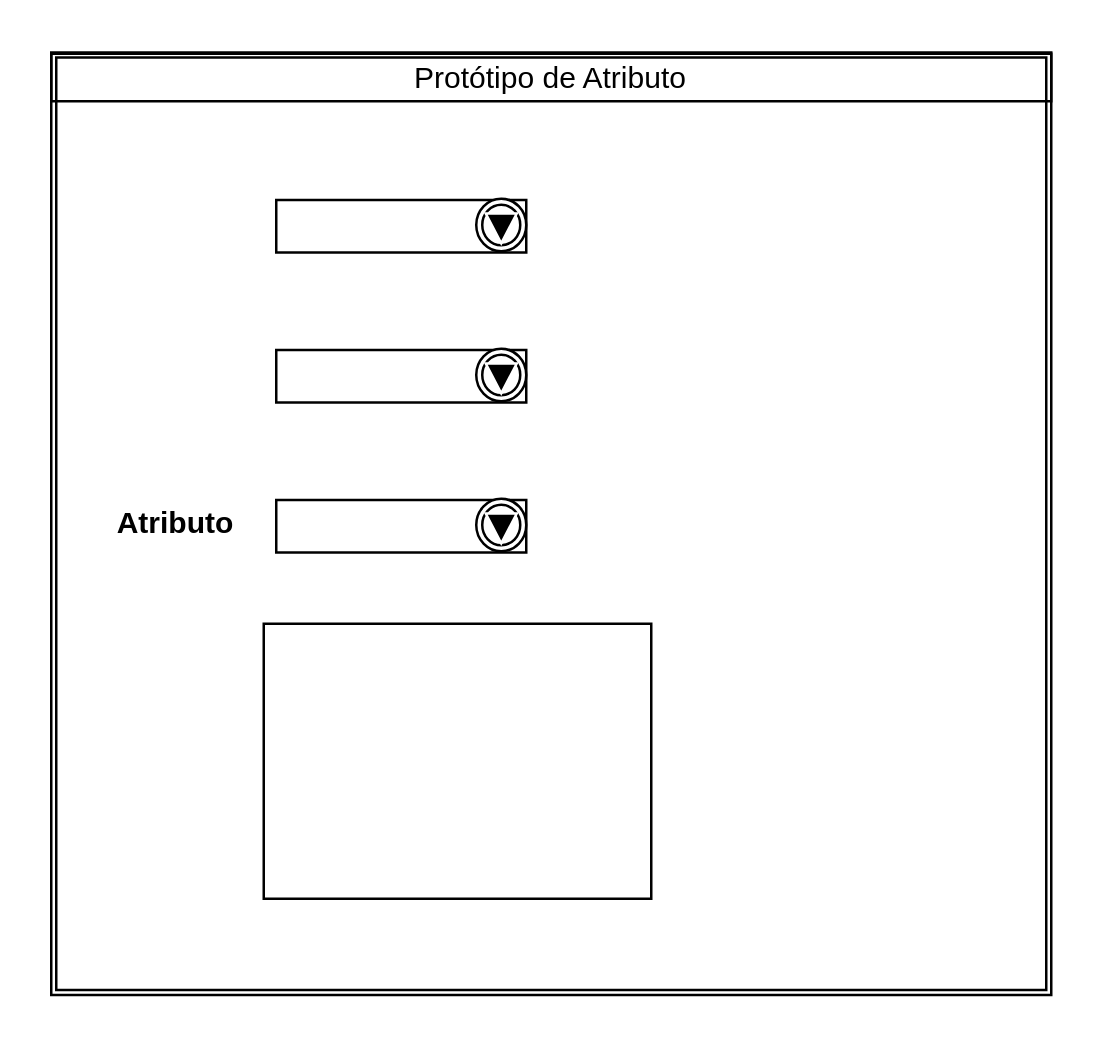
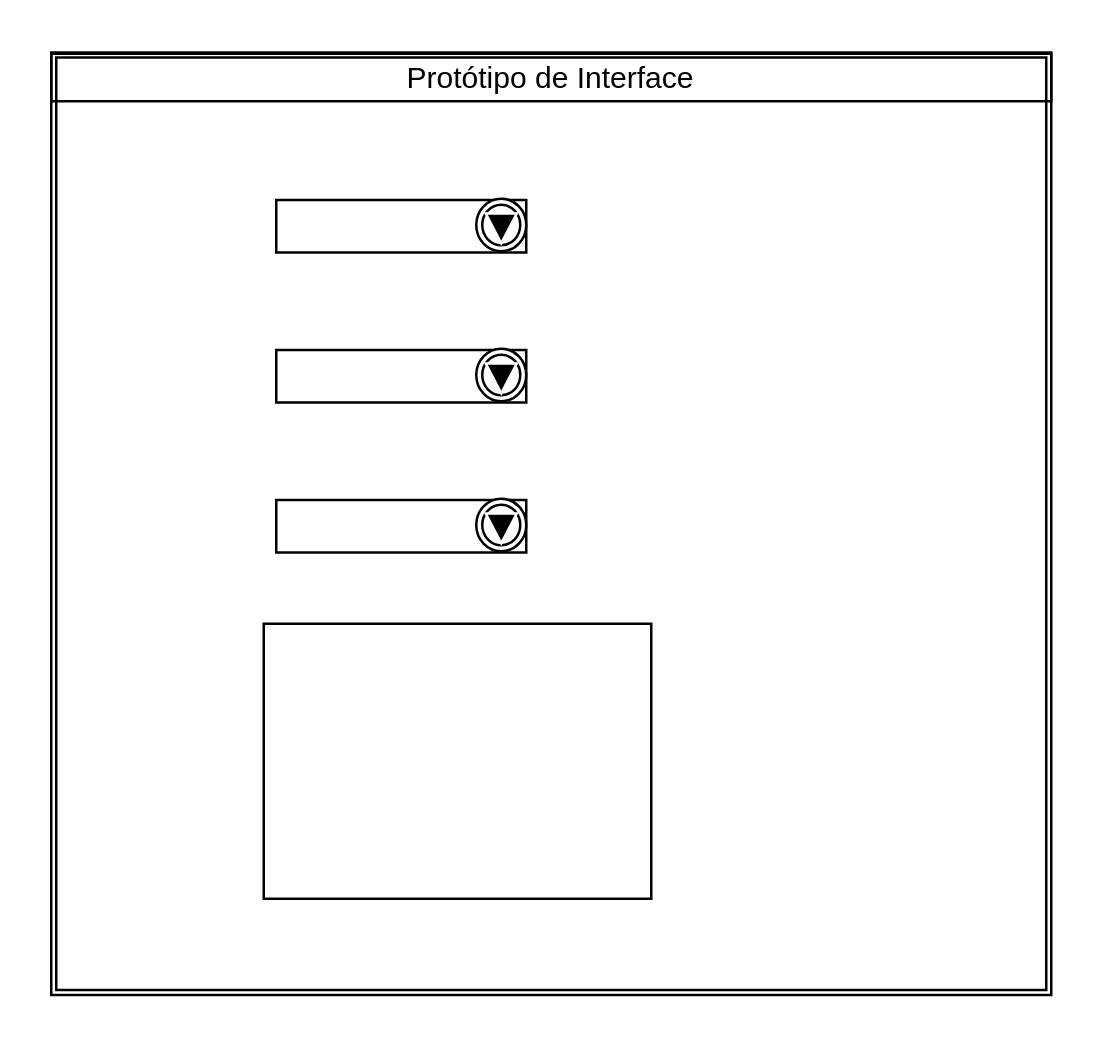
(551, 79) -> (551, 79)
(176, 524) -> none
